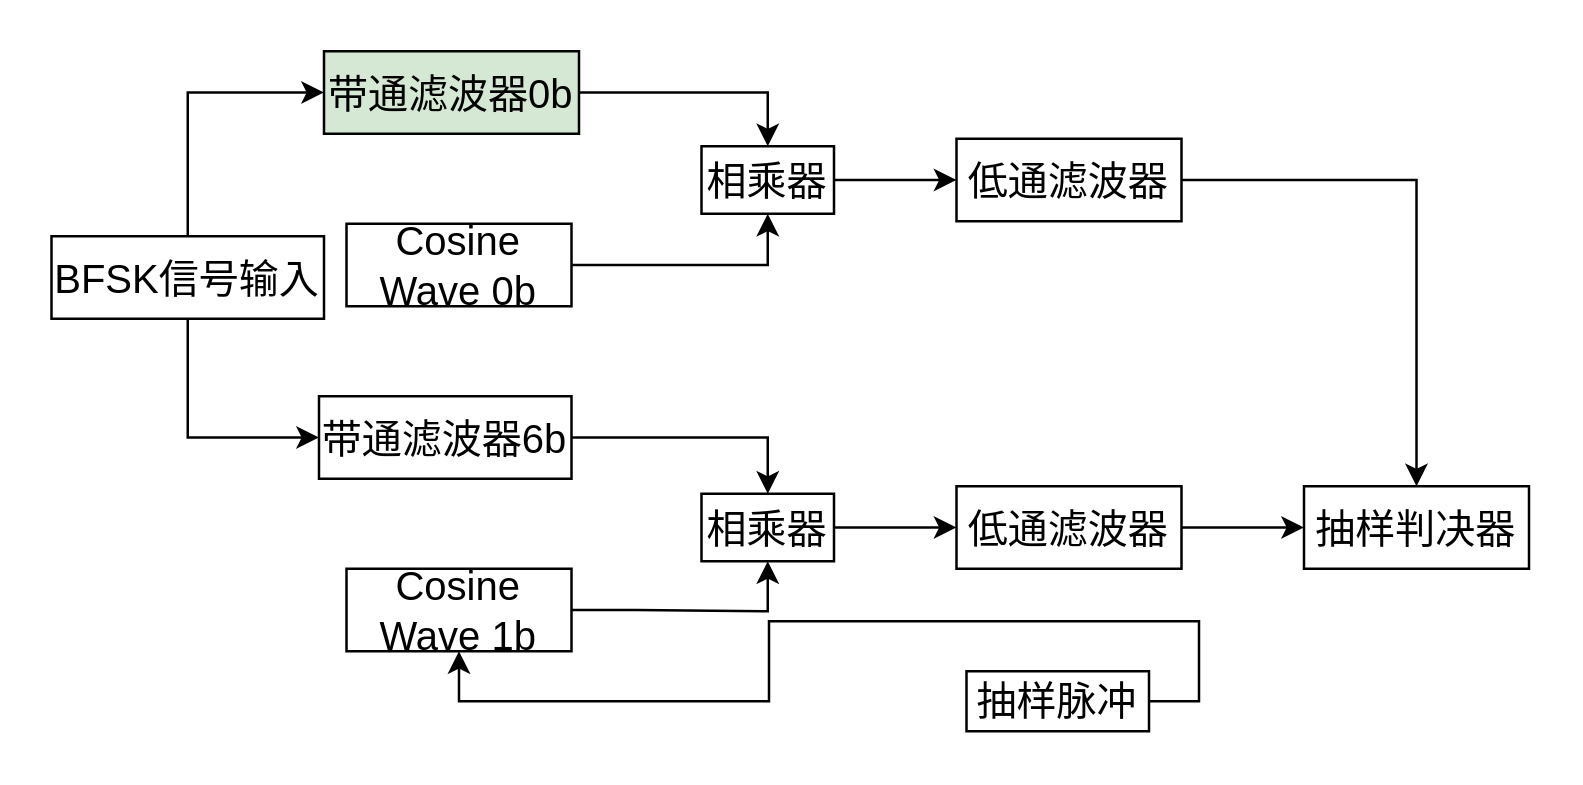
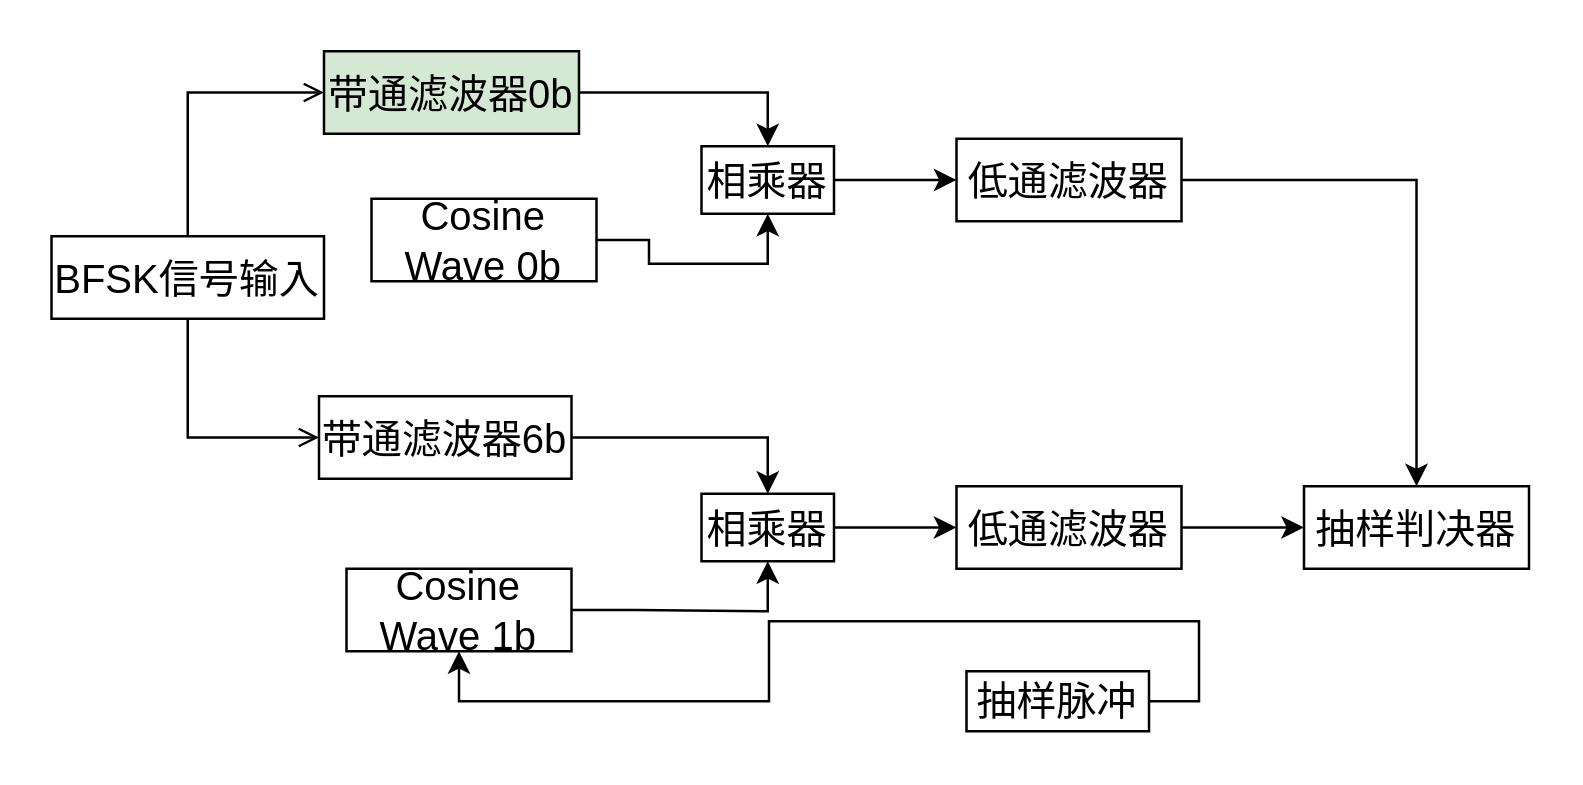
(306, 93) -> (310, 93)
(459, 265) -> (484, 240)
(300, 438) -> (304, 438)
